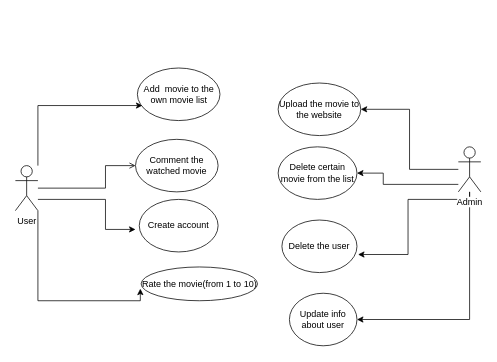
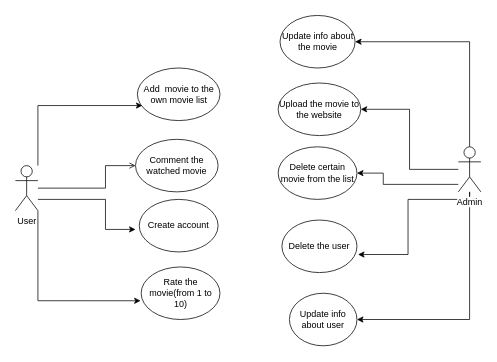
none -> (317, 42)
none -> (467, 42)
(199, 284) -> (180, 293)
